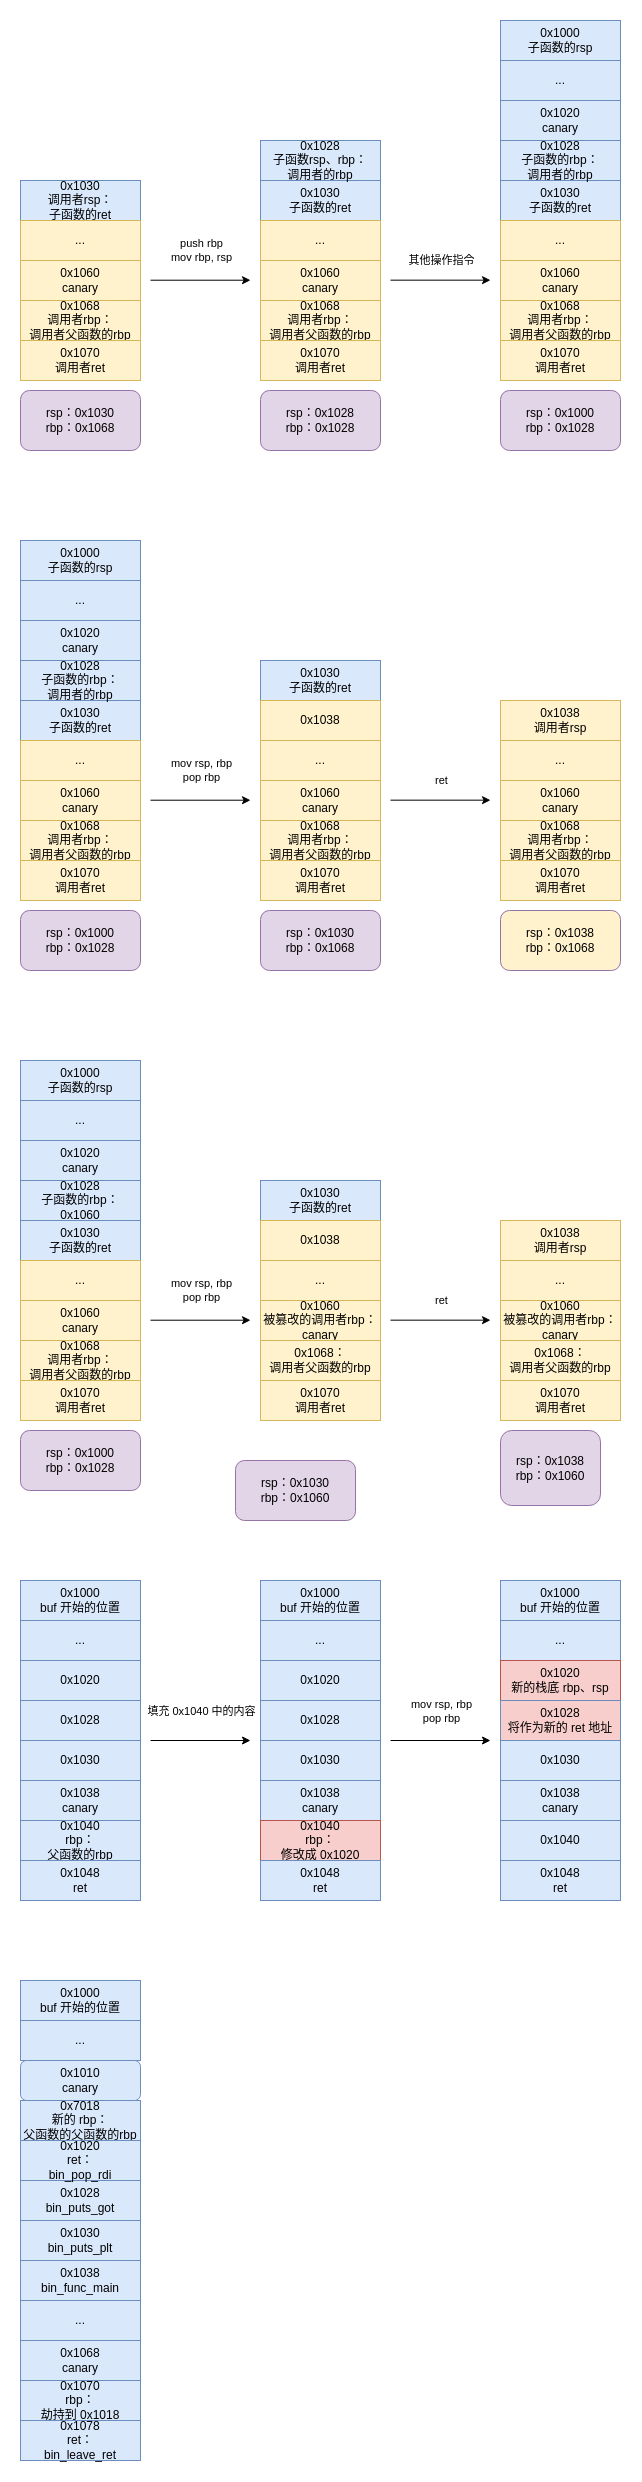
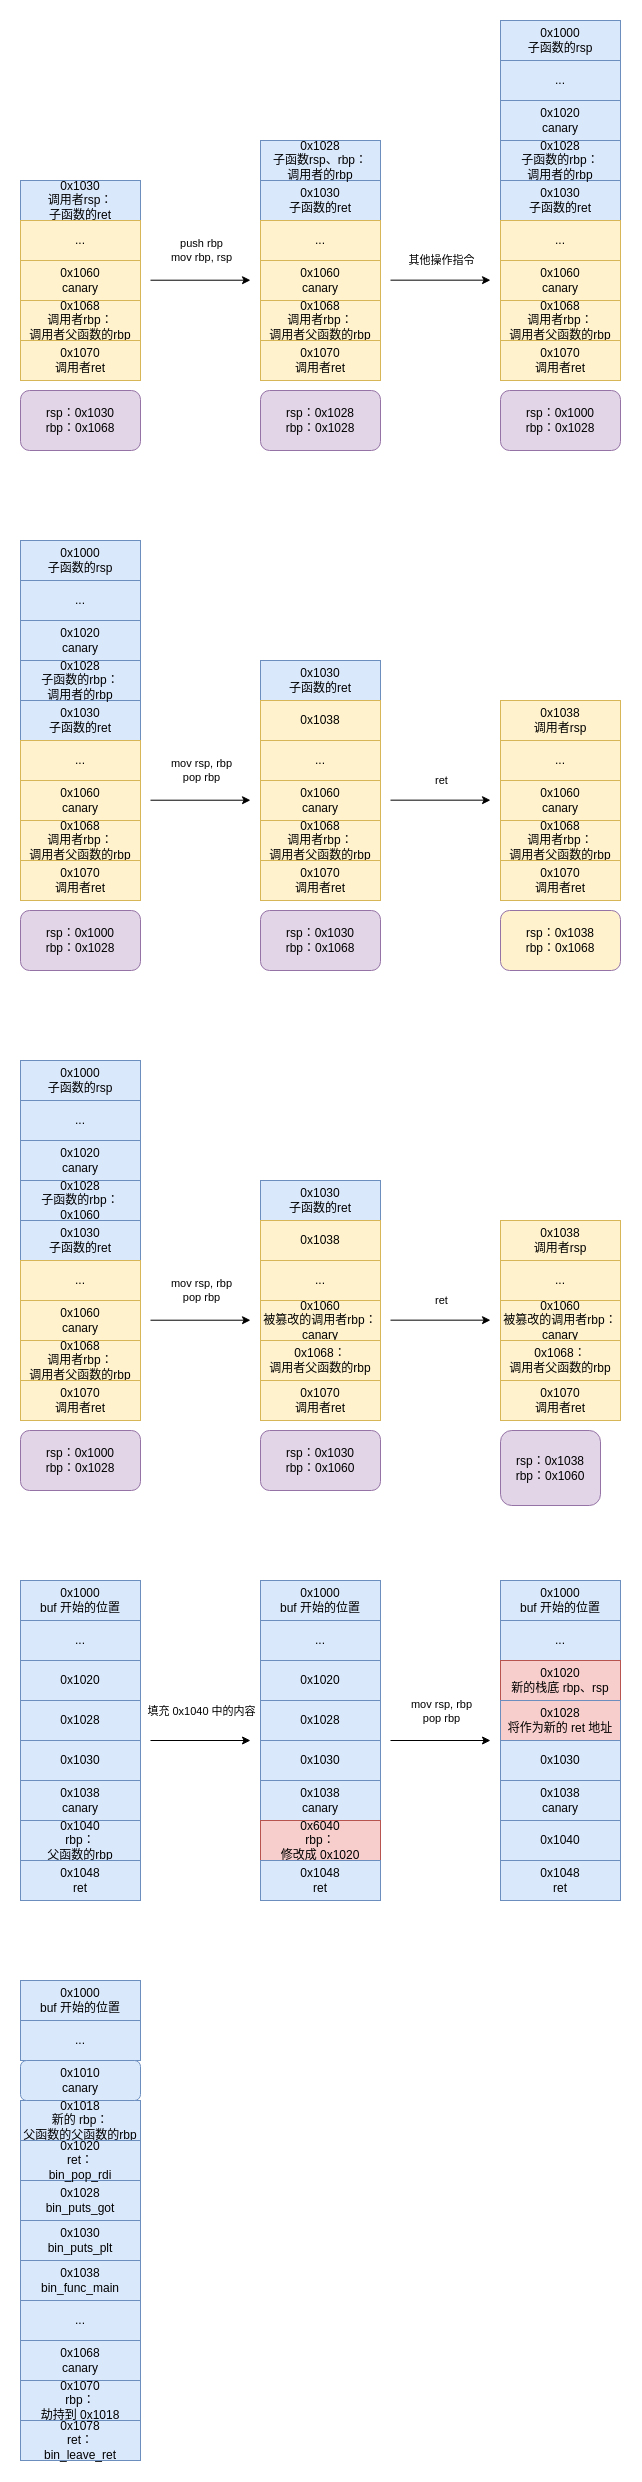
(296, 1491) -> (321, 1461)
(321, 1841) -> (321, 1841)
(81, 2121) -> (81, 2121)
